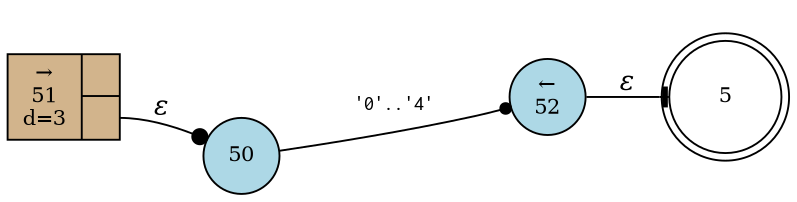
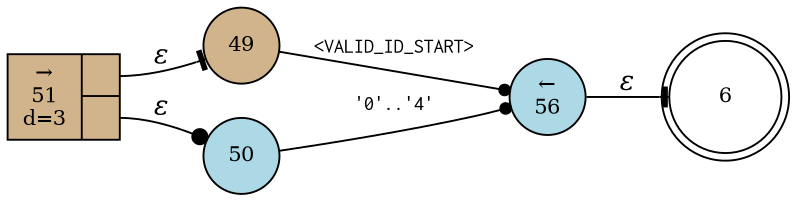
none -> (241, 46)
(548, 97) -> (548, 97)
(725, 97) -> (725, 97)
